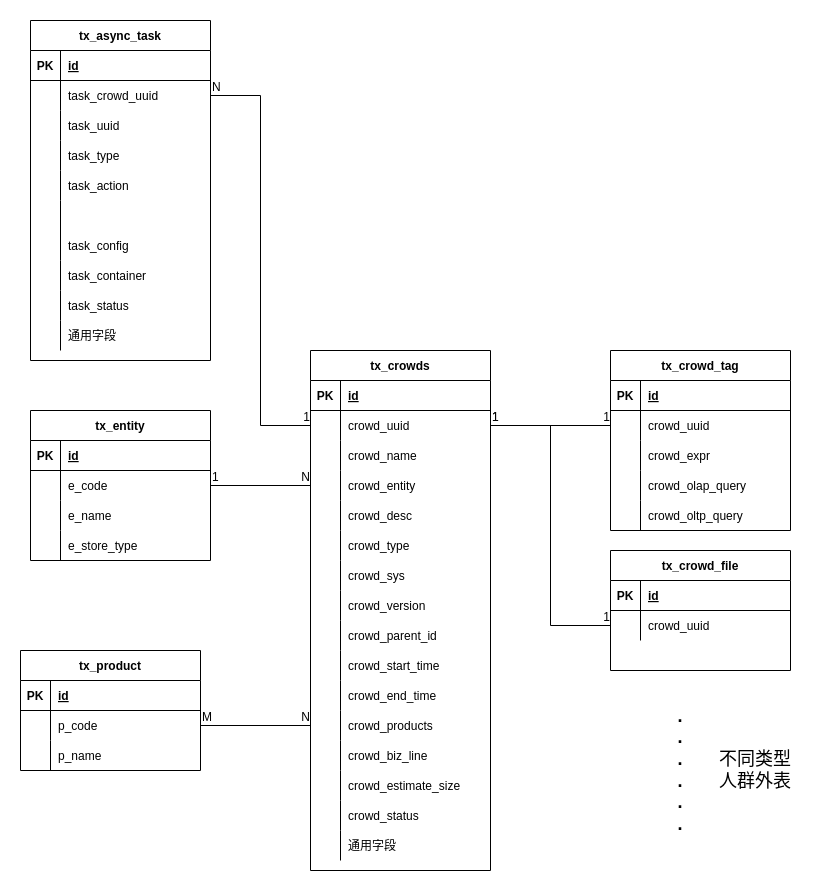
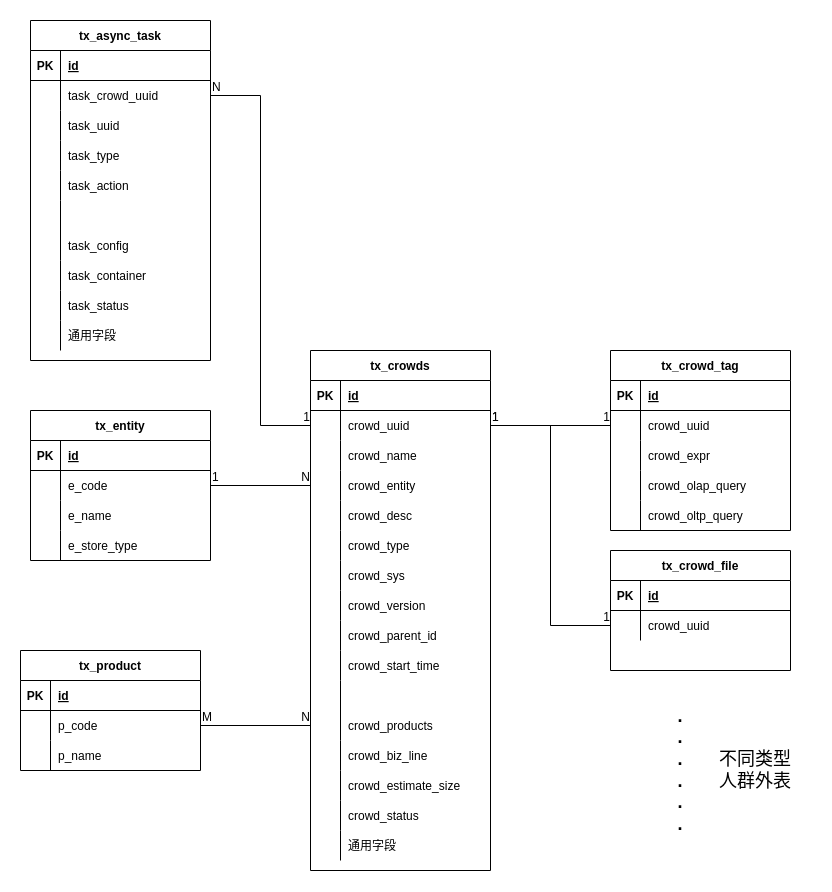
(416, 696) -> none
